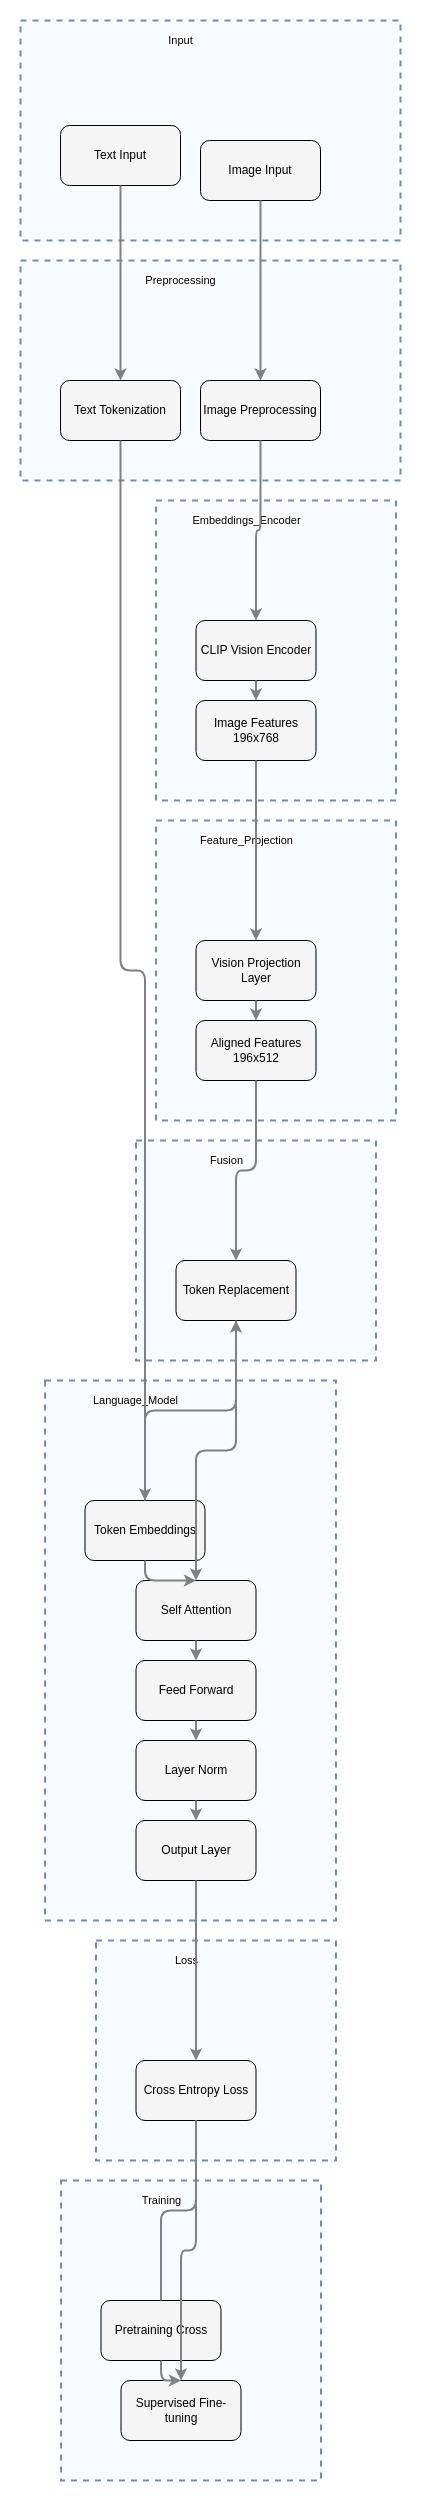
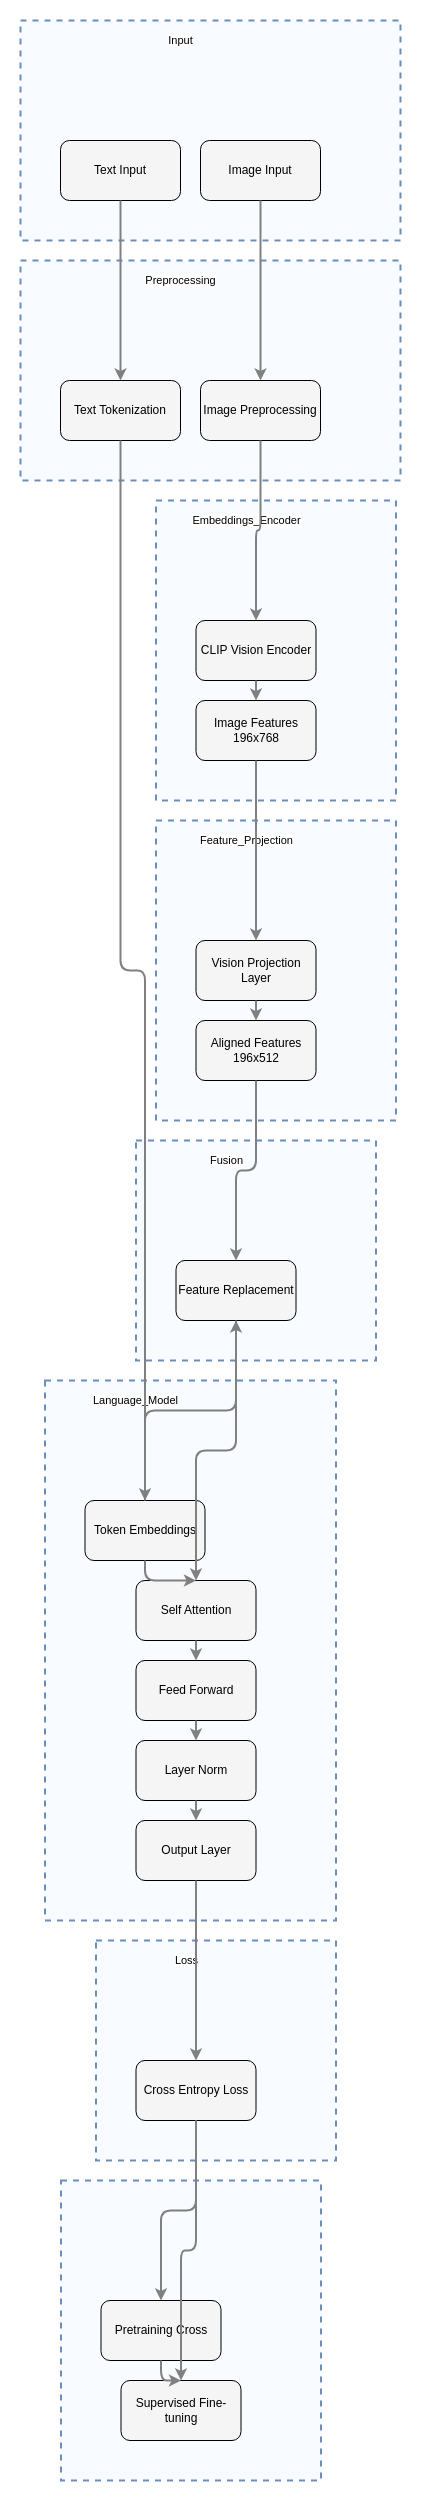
(121, 156) -> (121, 171)
(237, 1291) -> (237, 1291)
(161, 2201) -> none
(161, 2294) -> (161, 2290)
